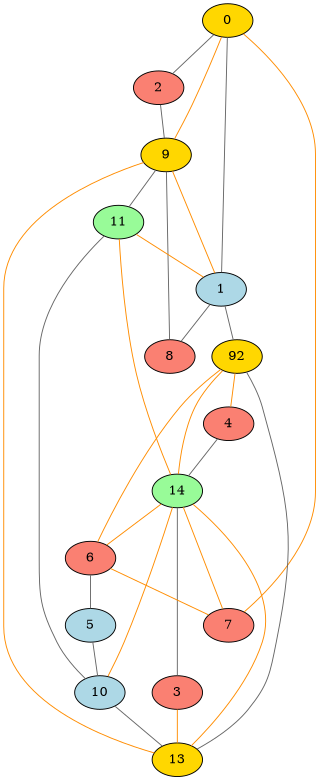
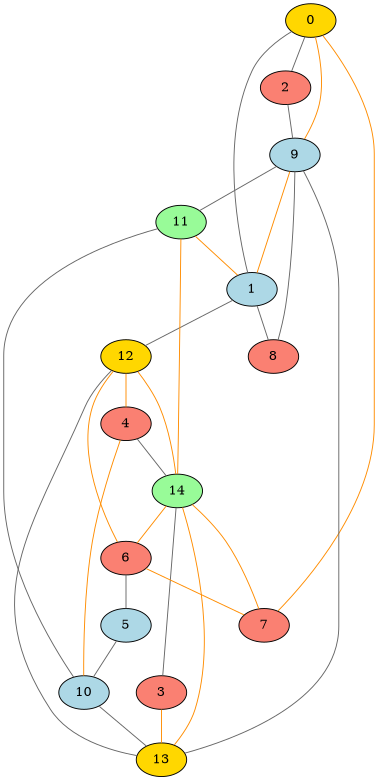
(166, 155) -> (295, 155)
(237, 357) -> (126, 357)
(4, 462) -> (339, 502)
(143, 593) -> (90, 556)
